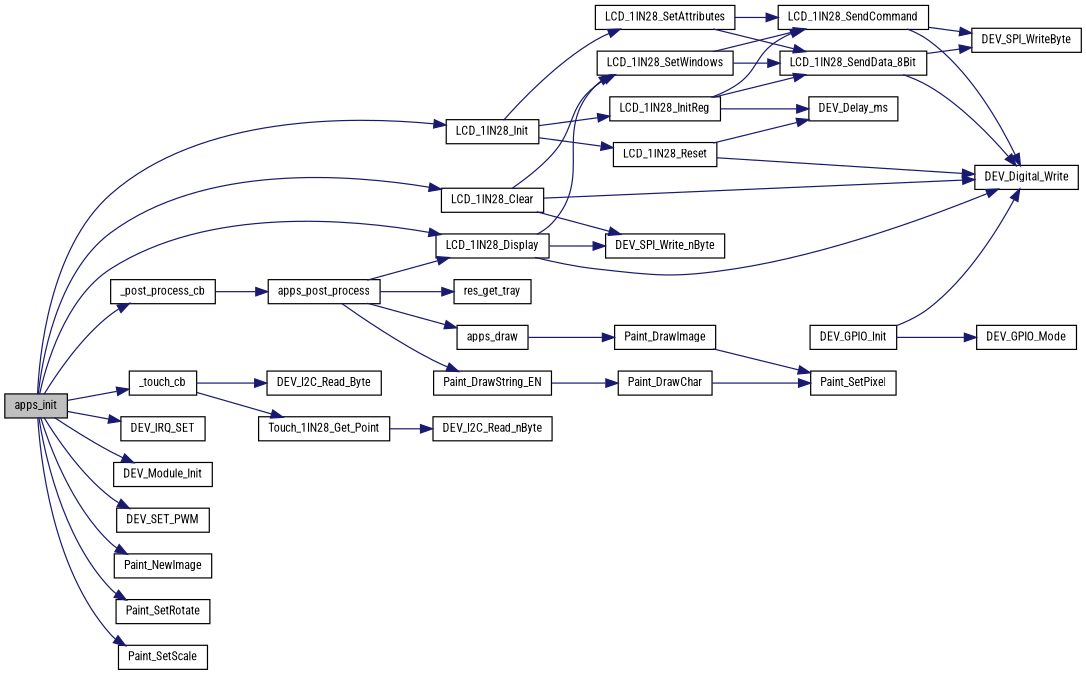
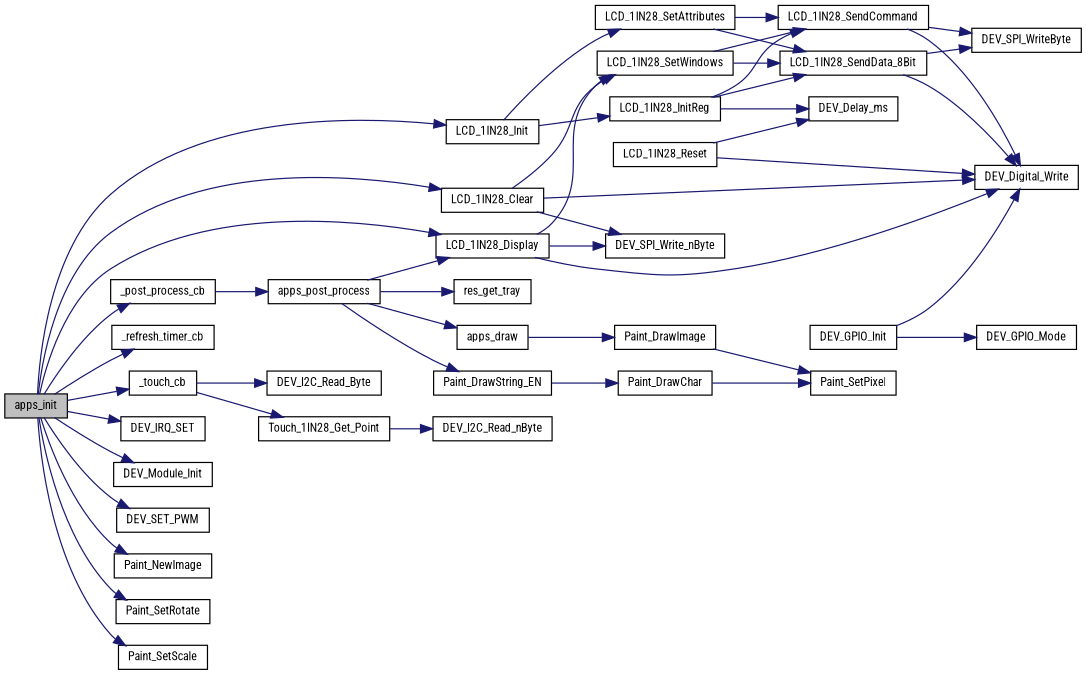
(582, 144) -> none
none -> (163, 337)
